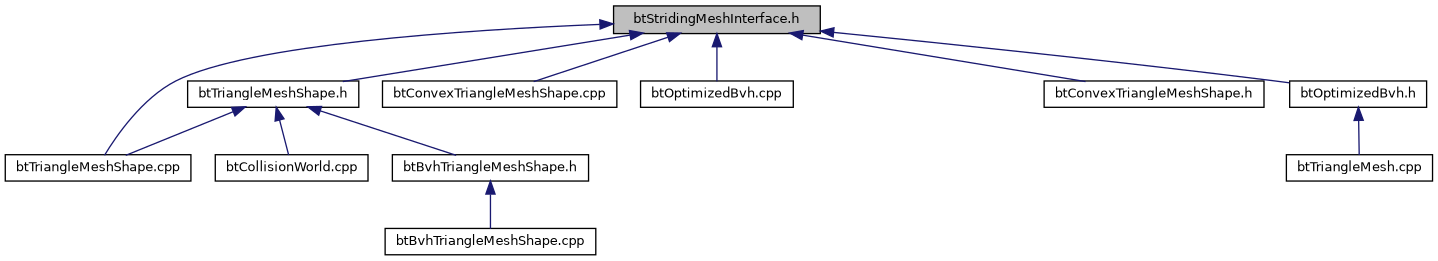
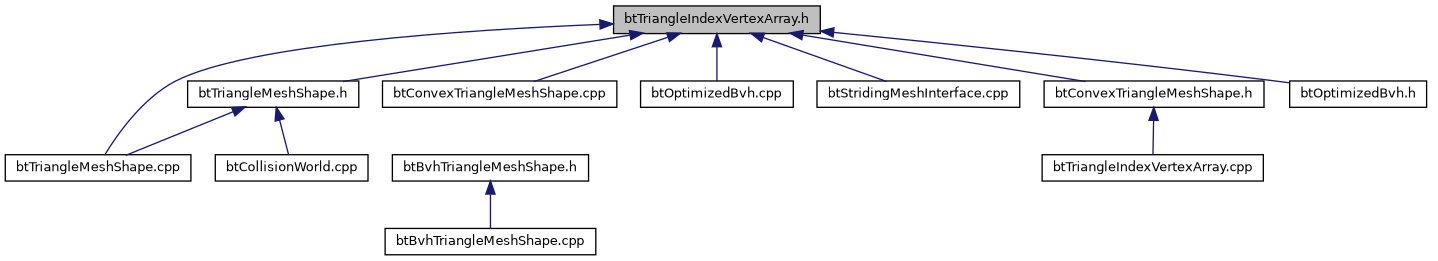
(717, 20) -> (717, 20)
none -> (918, 94)
(388, 133) -> none
none -> (1153, 168)
(1359, 168) -> none
